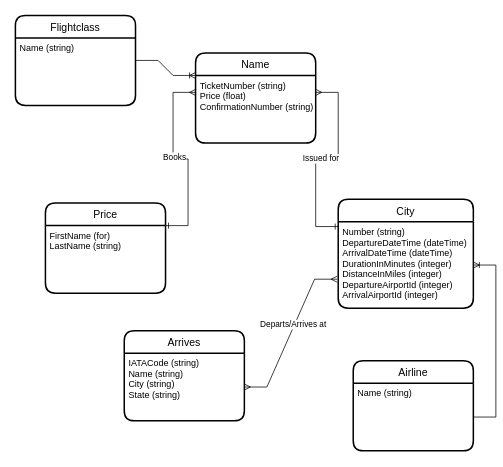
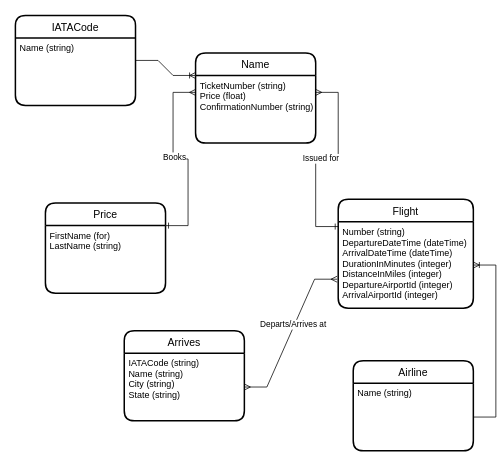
(75, 27) -> (75, 27)
(405, 211) -> (405, 211)
